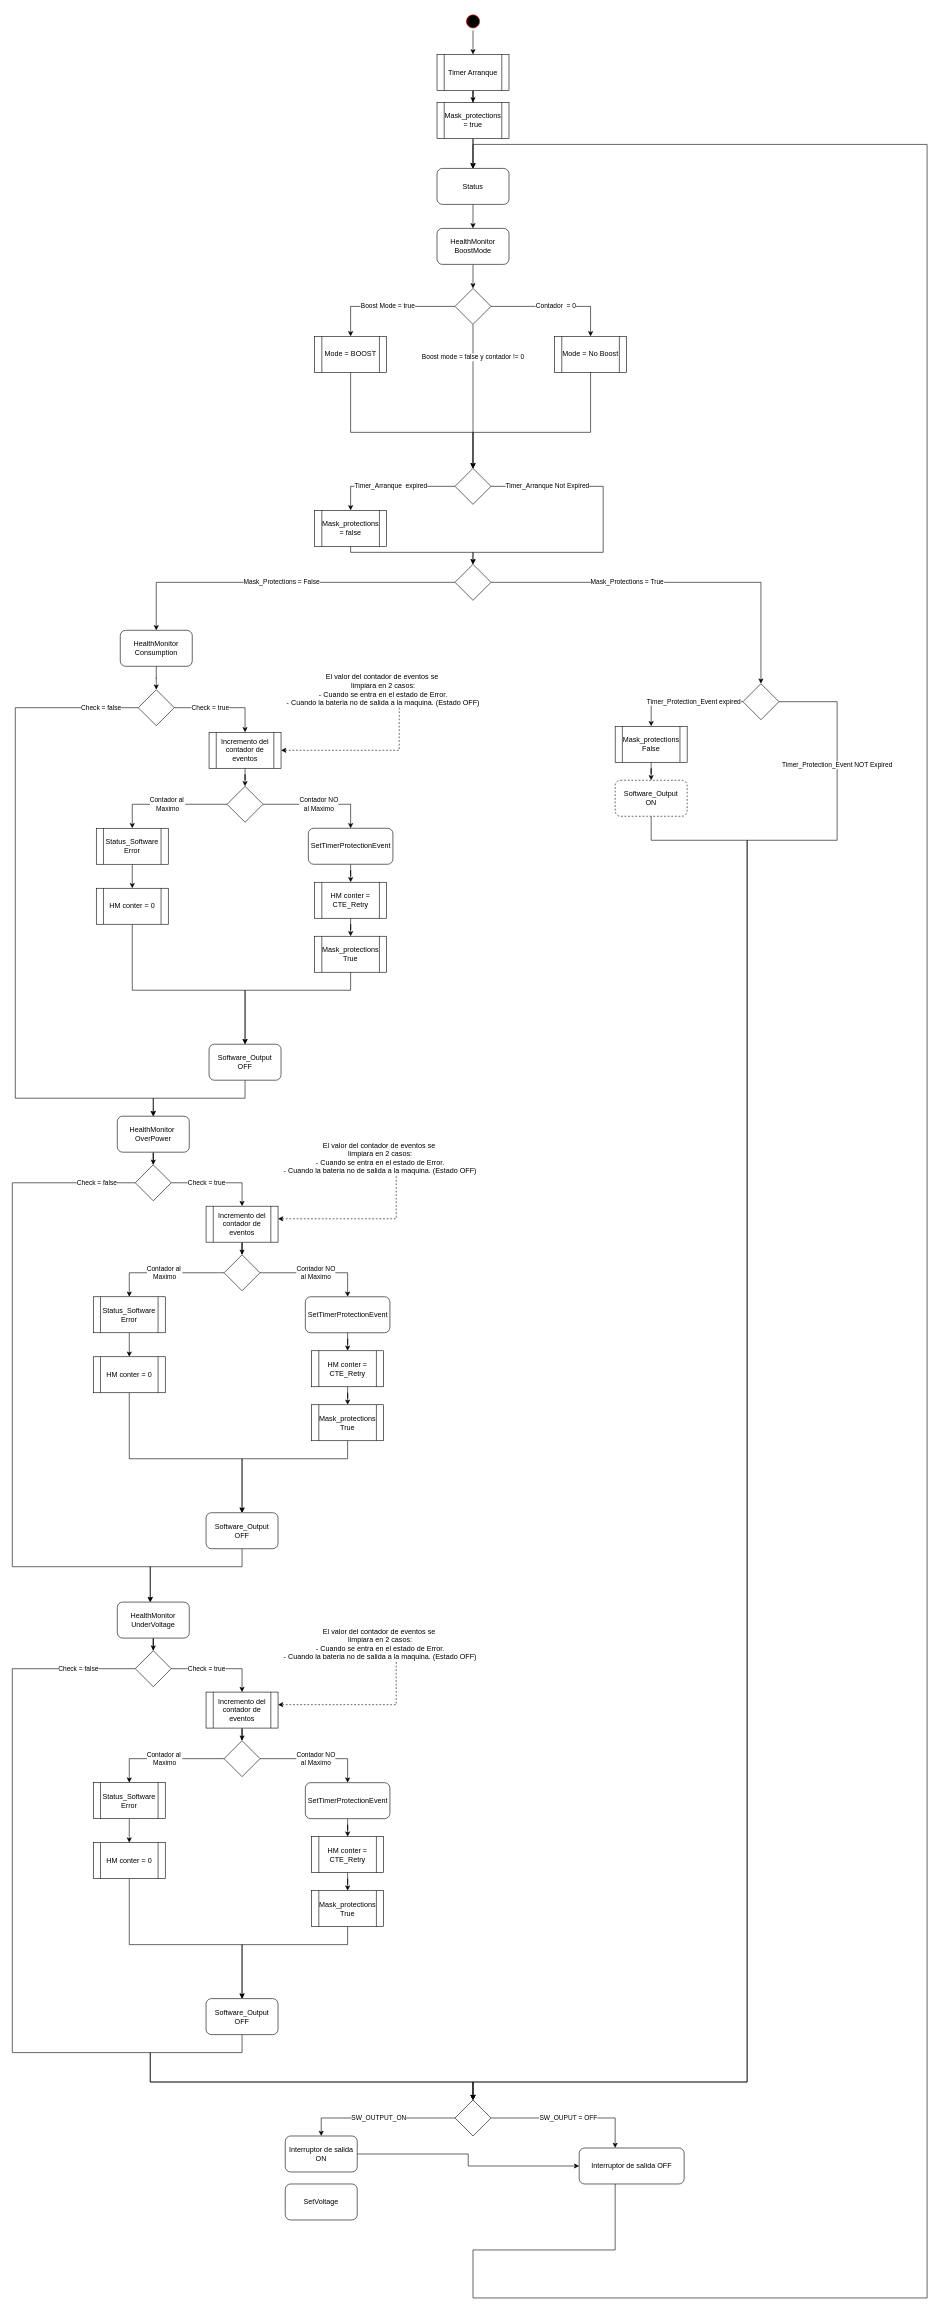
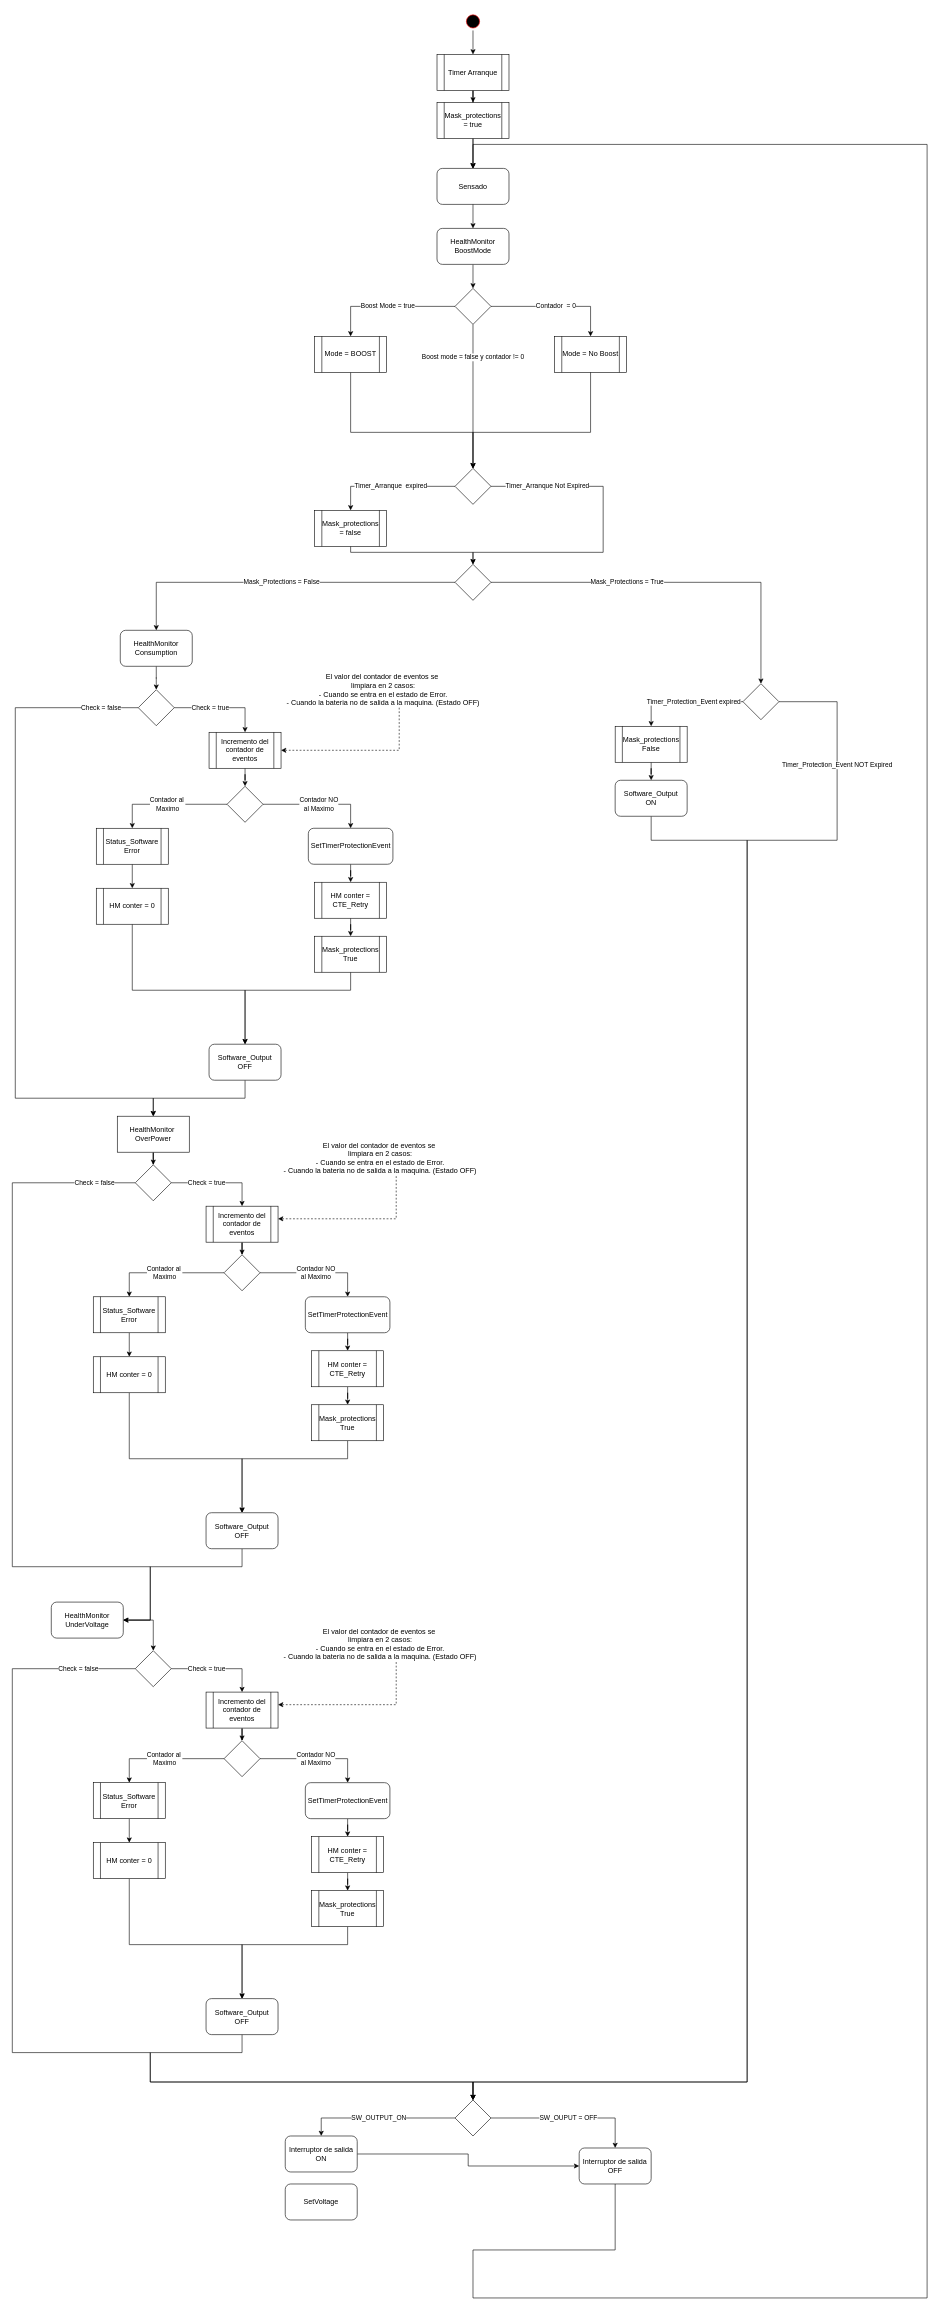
(473, 186) -> (473, 186)
(651, 798) -> (651, 798)
(153, 1134) -> (153, 1134)
(153, 1620) -> (87, 1620)
(632, 2166) -> (615, 2166)
